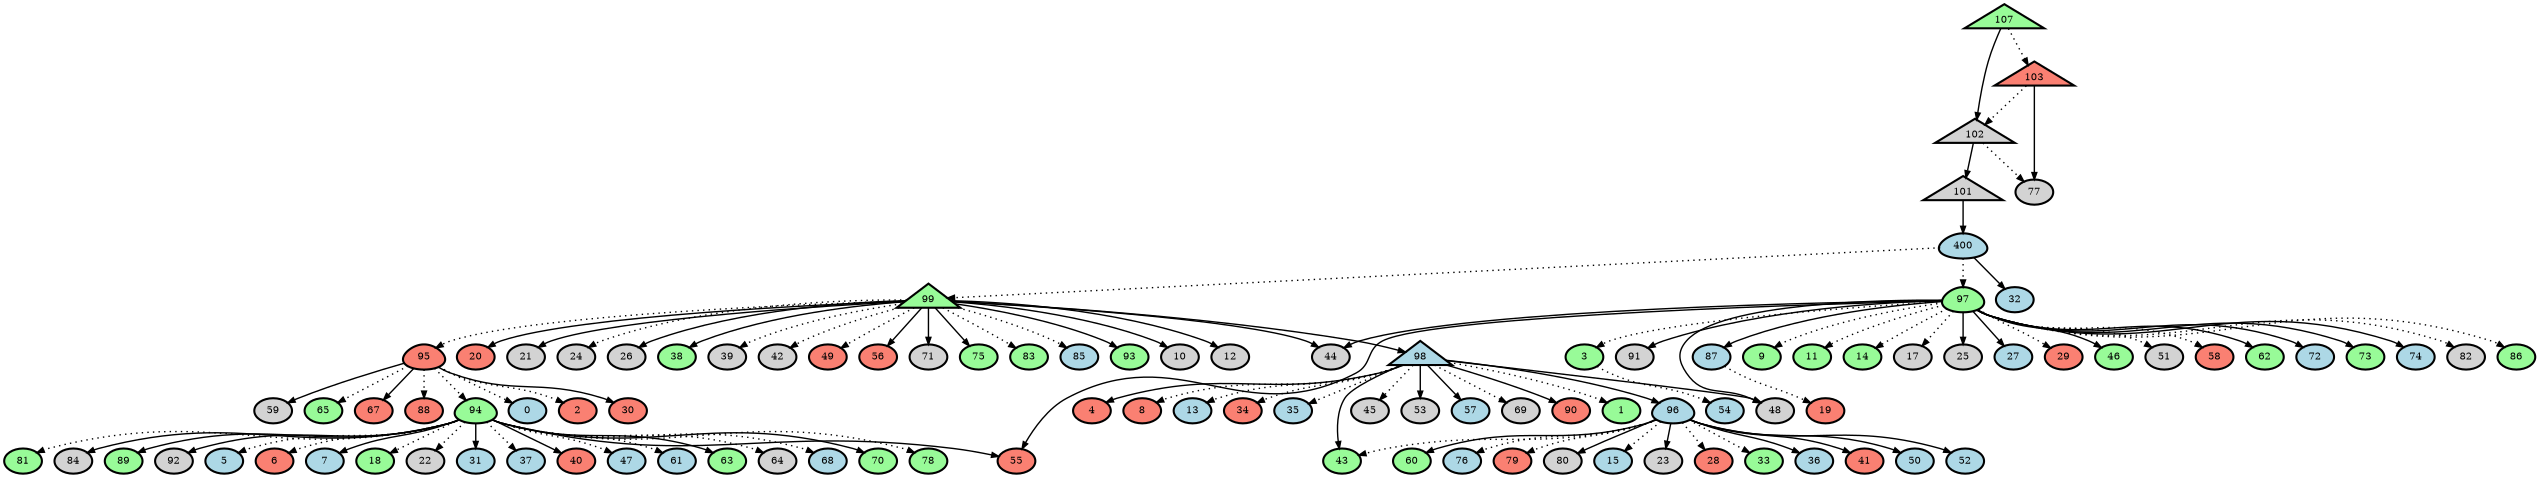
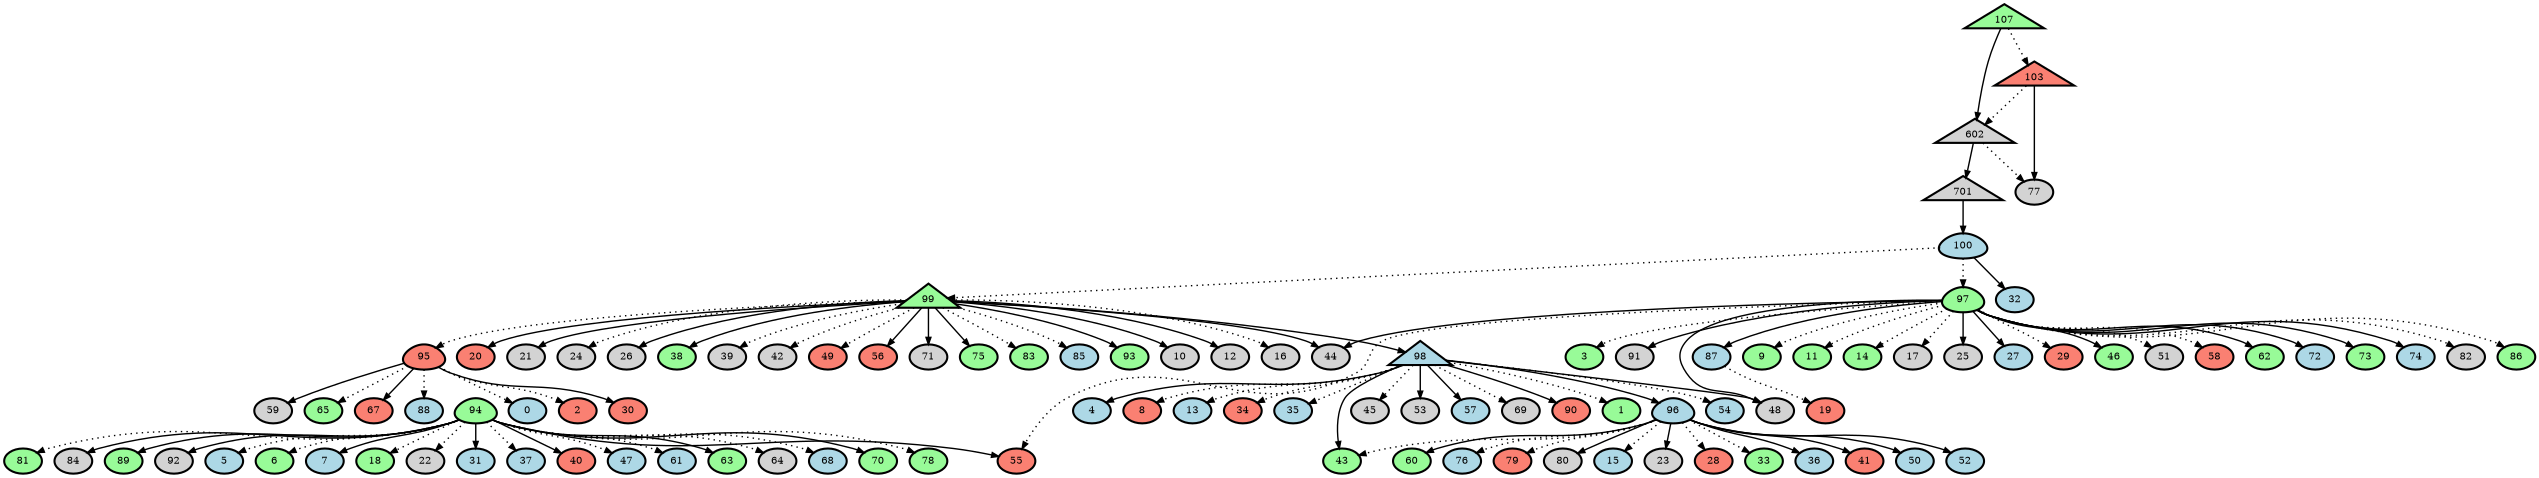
(1975, 135) -> (1975, 135)
(1963, 192) -> (1963, 192)
(1963, 246) -> (1963, 246)
(1372, 352) -> (1372, 352)
none -> (1281, 357)
(448, 382) -> none
(1650, 385) -> (1576, 376)
(424, 411) -> (424, 411)
(1092, 411) -> (1092, 411)
(275, 461) -> (275, 461)
